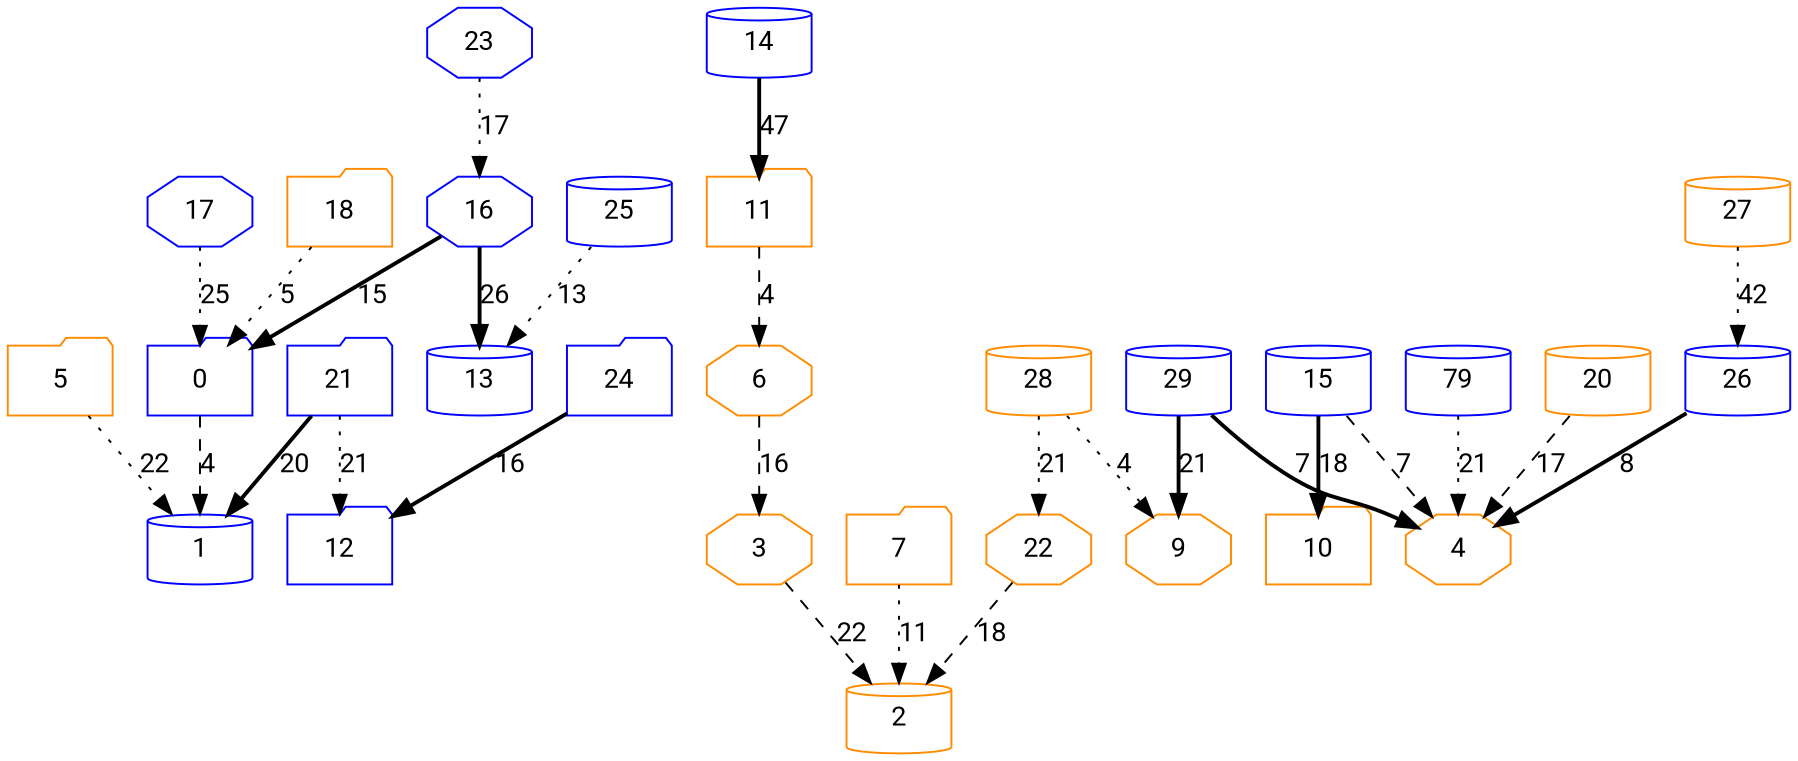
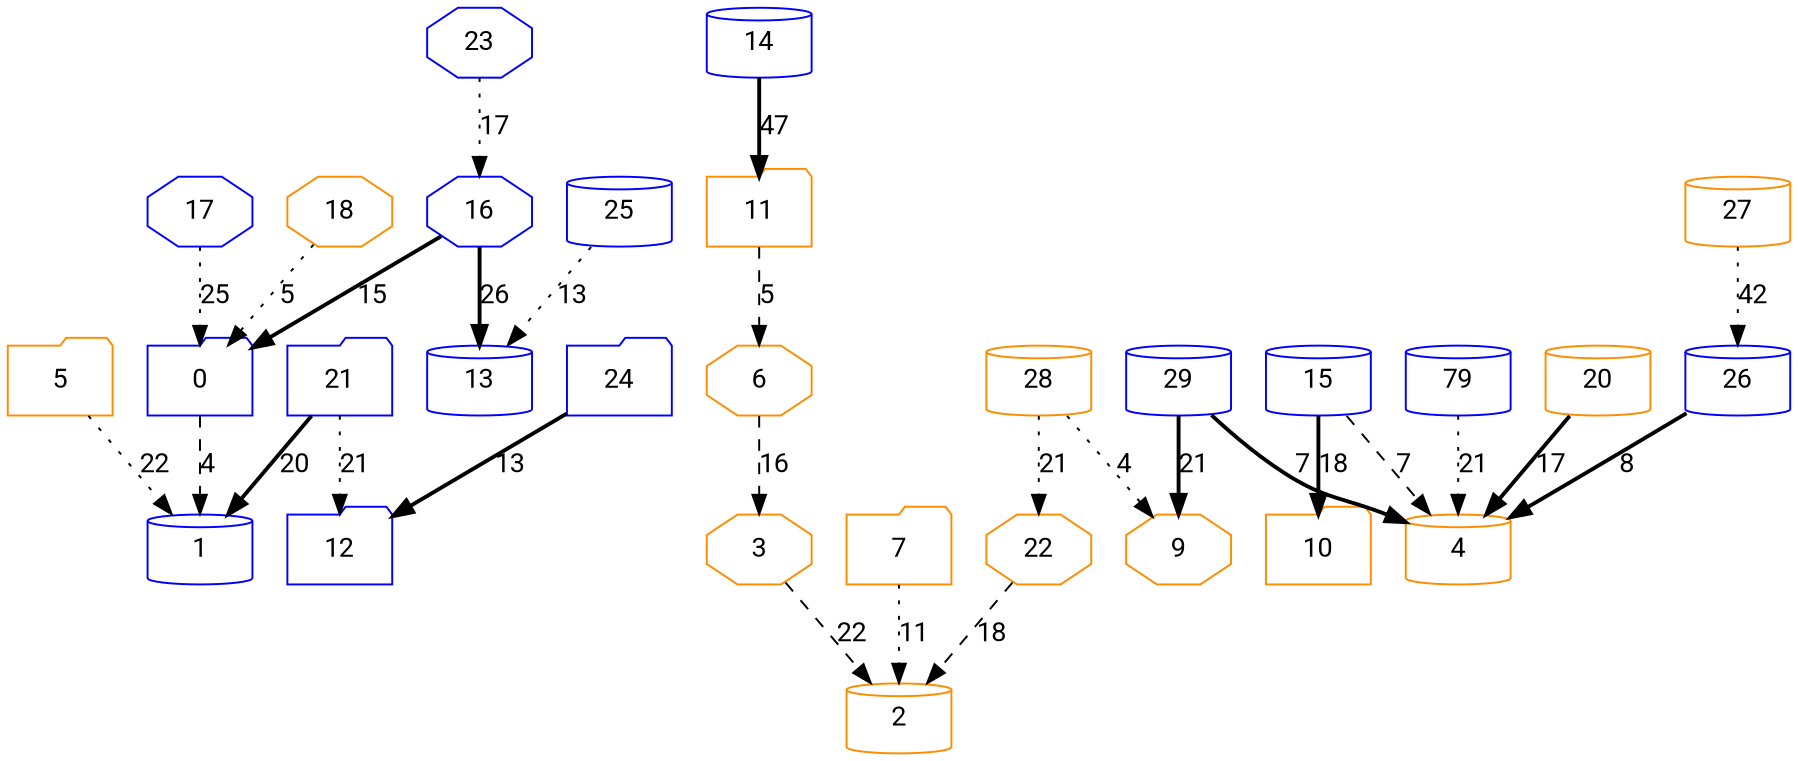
(340, 212) -> (340, 212)
(767, 296) -> (767, 296)
(1533, 459) -> (1534, 458)
(511, 465) -> (511, 465)
(1458, 549) -> (1458, 549)
